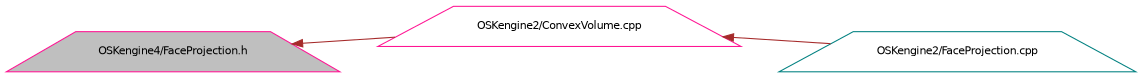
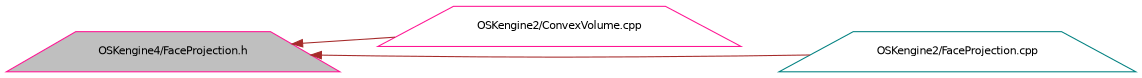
(782, 41) -> (566, 57)
